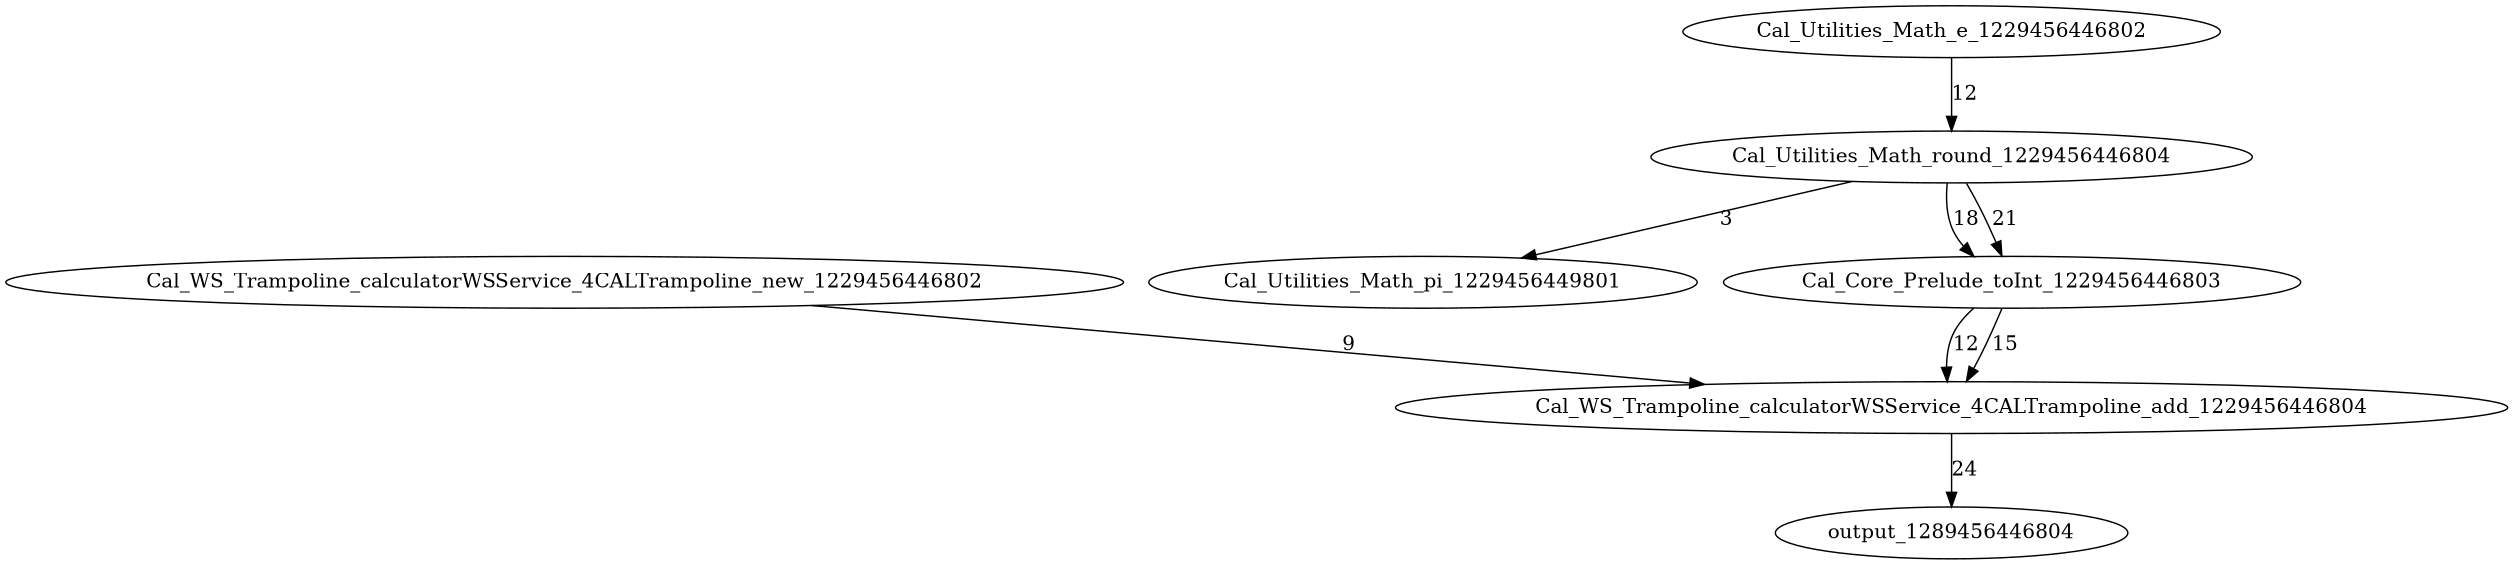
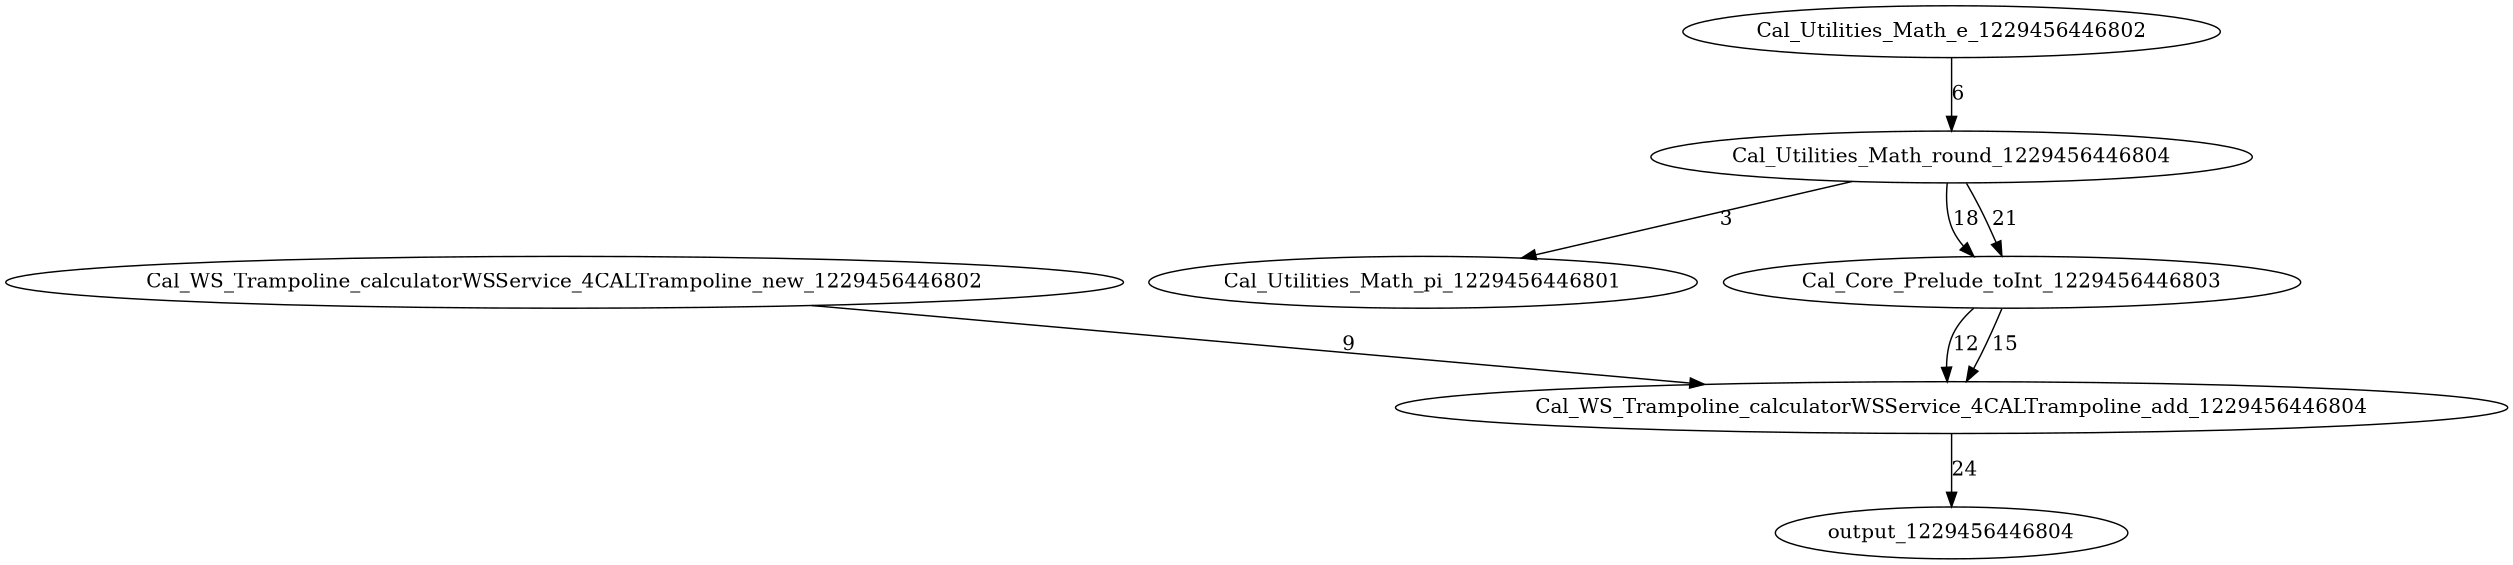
(1965, 94) -> (1959, 94)
(1423, 282) -> (1423, 282)
(1952, 533) -> (1952, 533)
